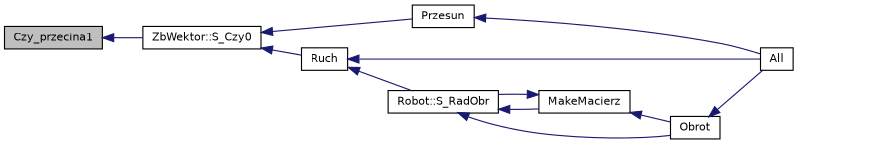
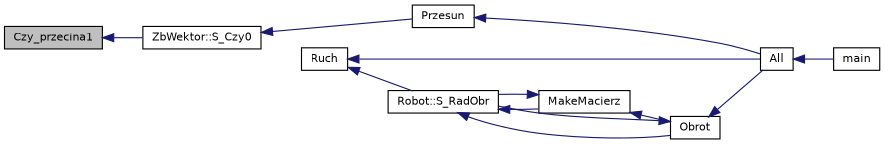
(287, 53) -> none
none -> (857, 59)
none -> (578, 117)
